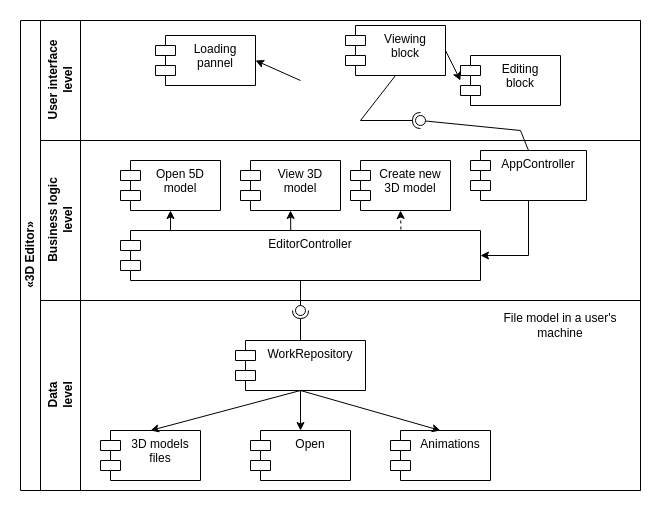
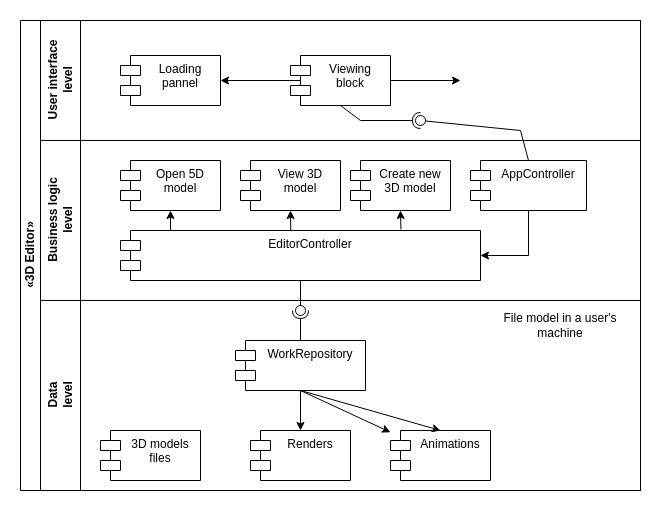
(396, 51) -> (341, 81)
(206, 61) -> (171, 81)
(511, 81) -> none
(529, 176) -> (529, 186)
(401, 222) -> (401, 222)
(228, 410) -> (344, 410)
(311, 445) -> (311, 445)
